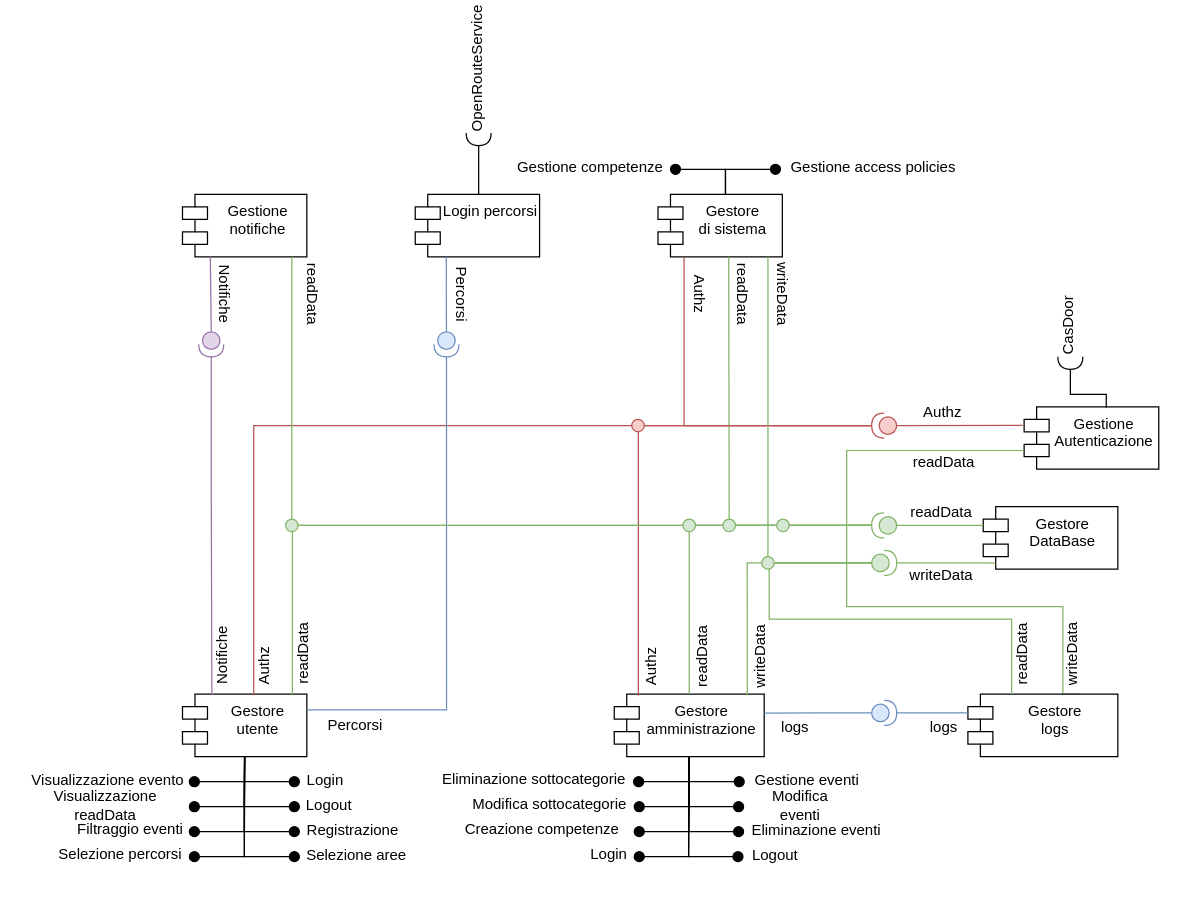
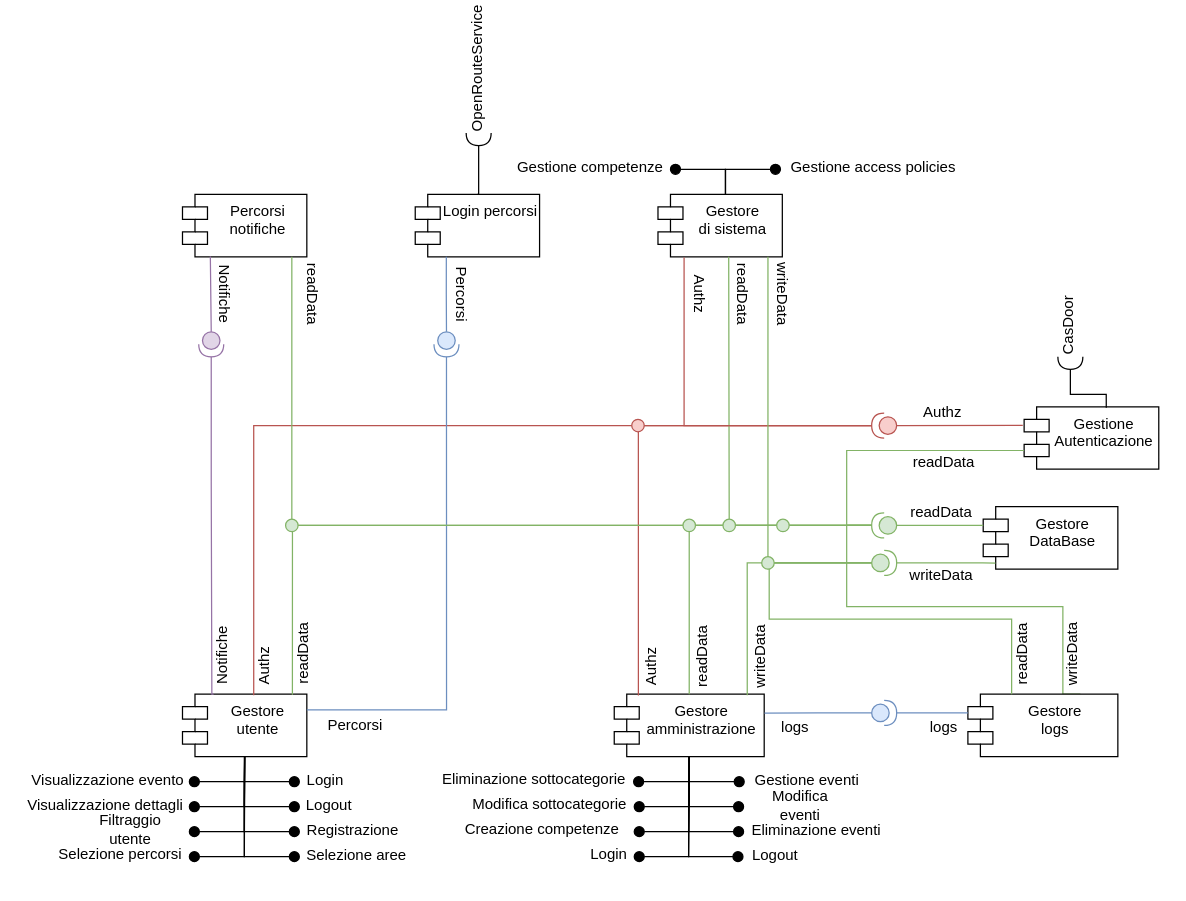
(258, 221) -> (258, 221)
(106, 806) -> (106, 806)
(131, 829) -> (131, 829)
